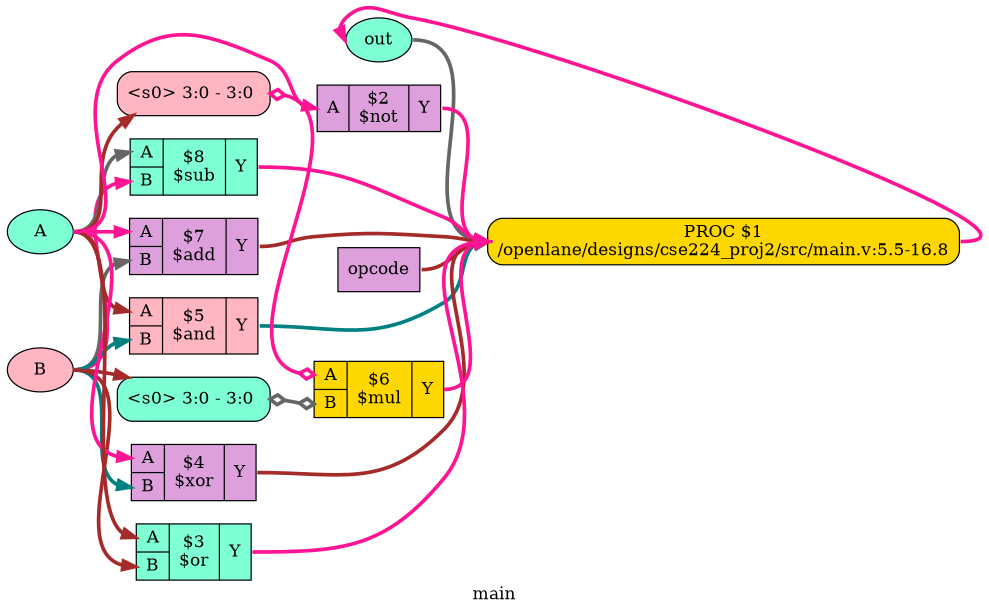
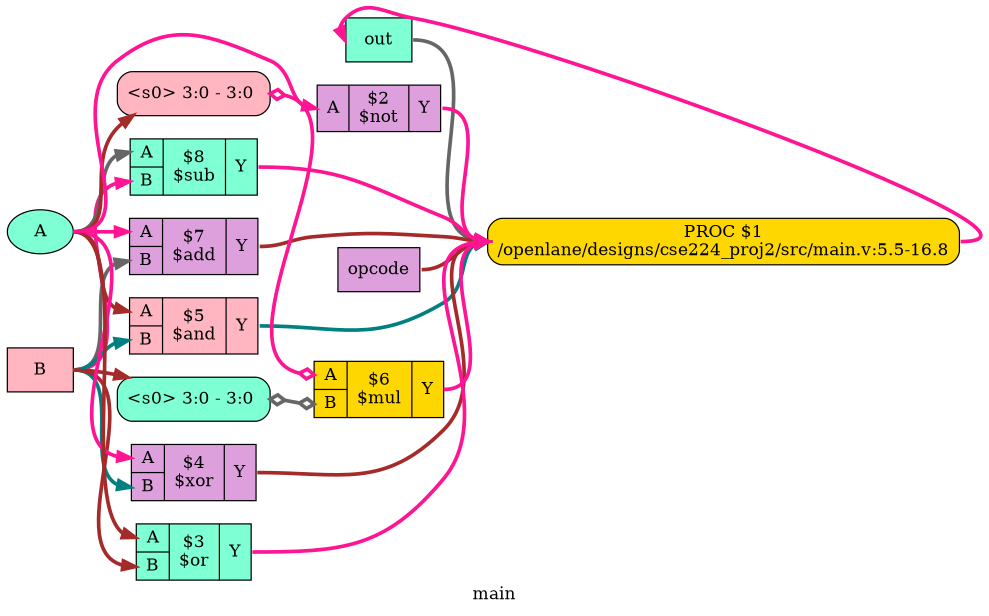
(379, 40) -> (379, 40)
(40, 370) -> (40, 370)
